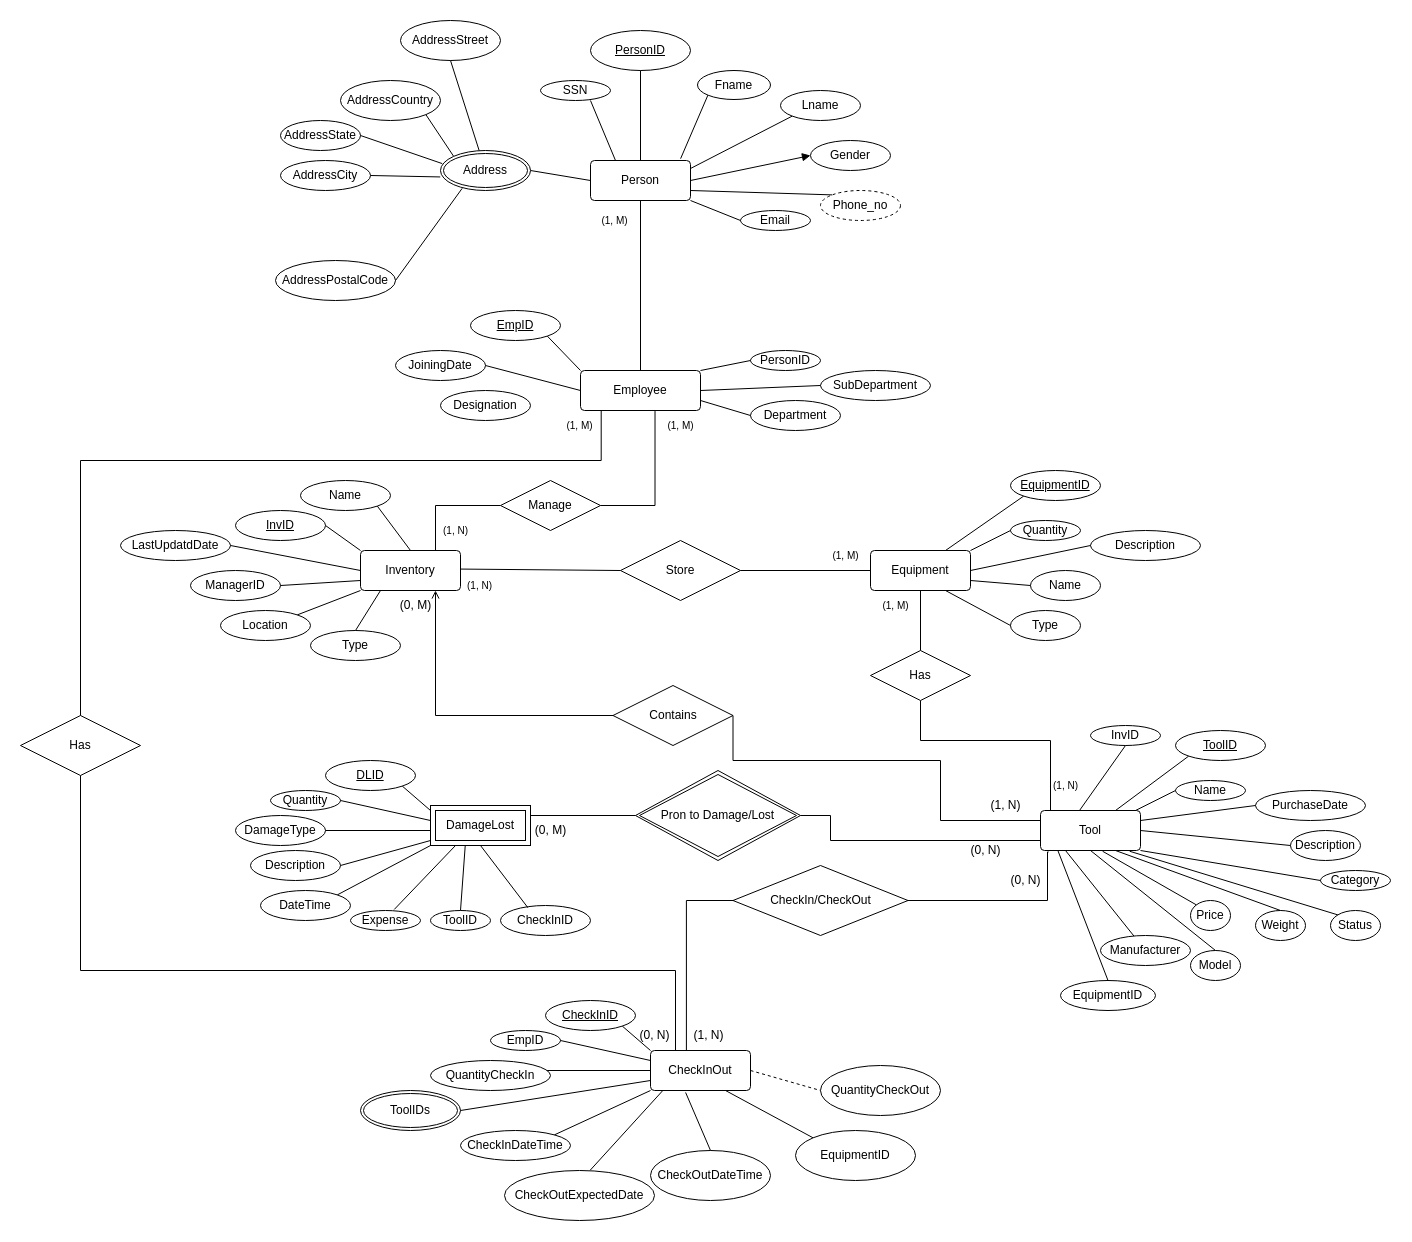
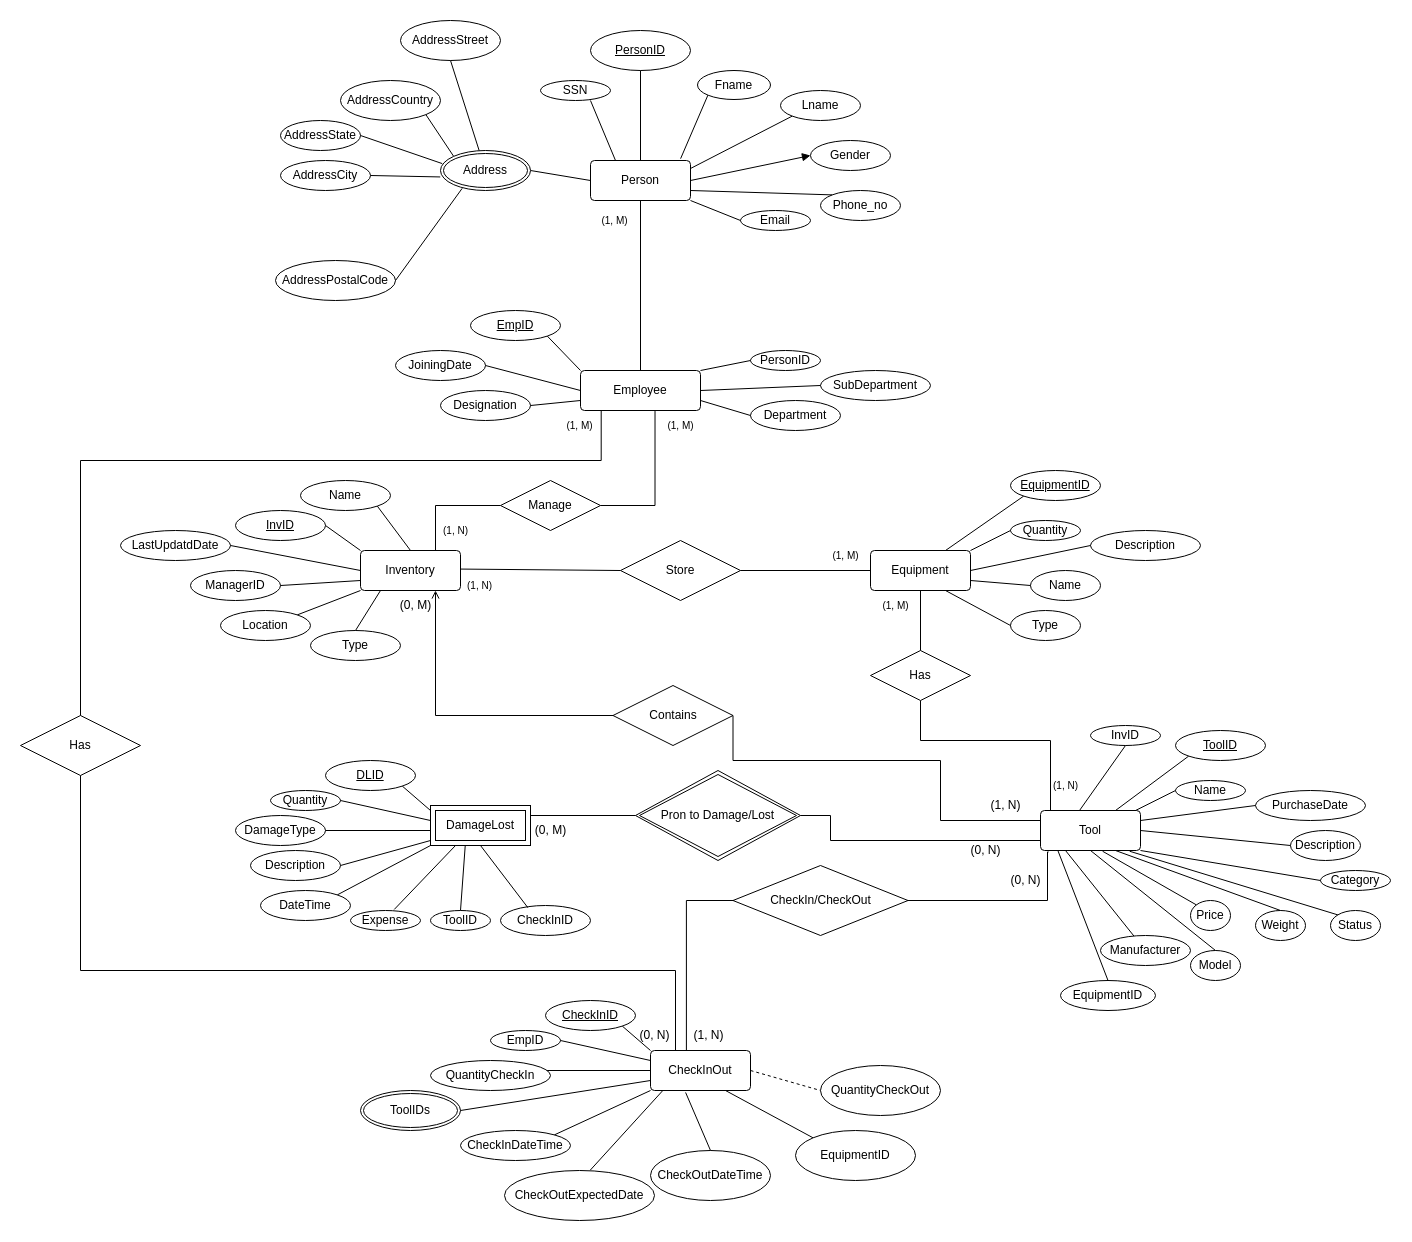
(861, 206) -> (861, 206)
none -> (556, 403)
